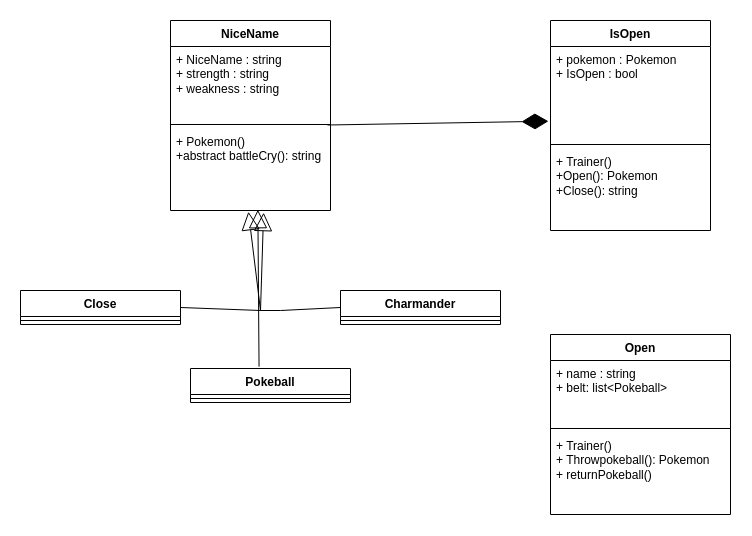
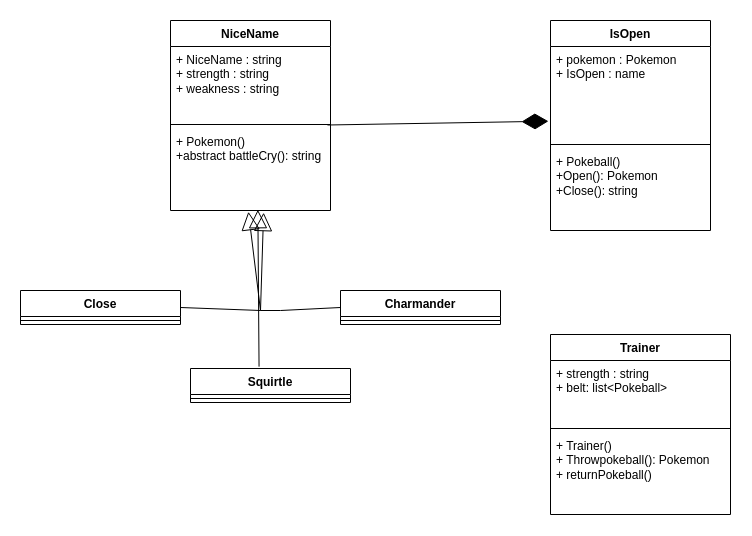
(614, 68) -> (614, 68)
(607, 177) -> (607, 177)
(641, 349) -> (641, 349)
(618, 382) -> (618, 382)
(271, 383) -> (271, 383)
